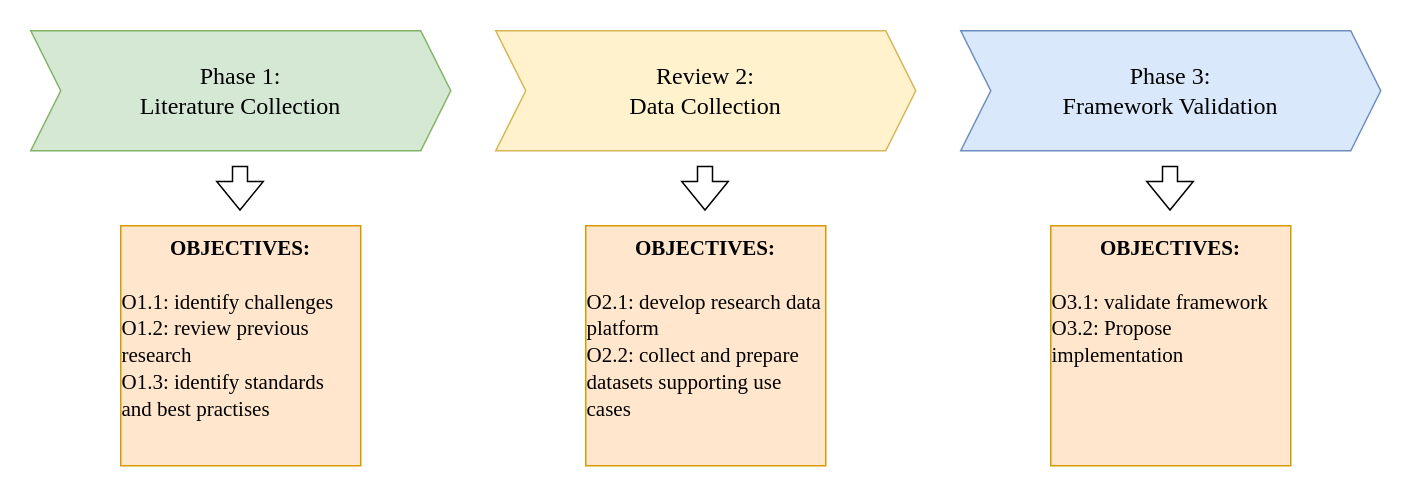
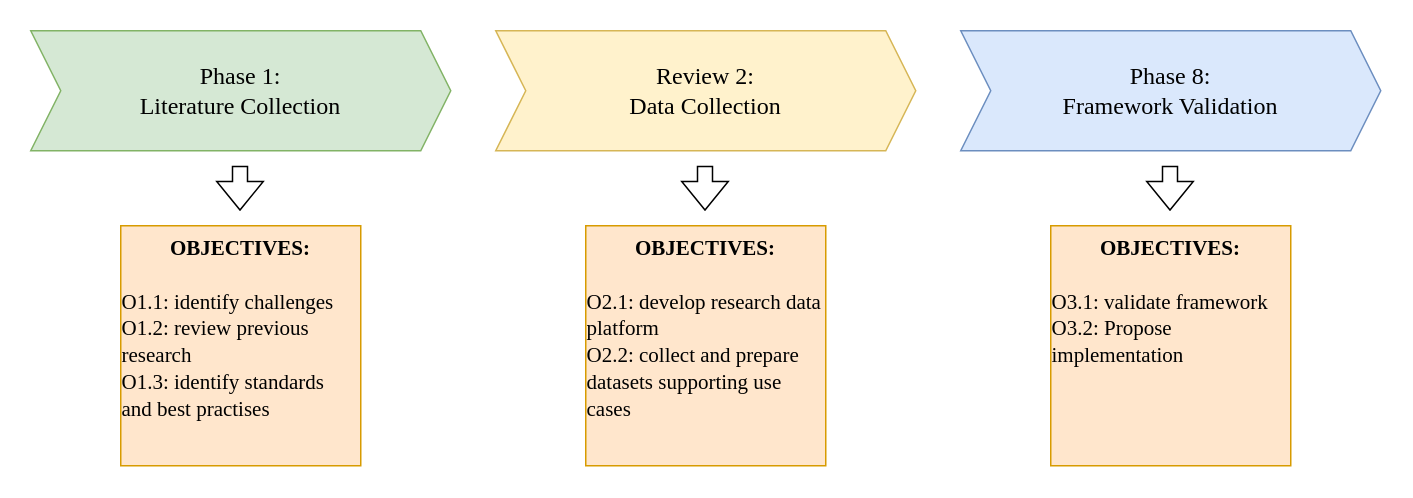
(1171, 91) -> (1171, 91)
